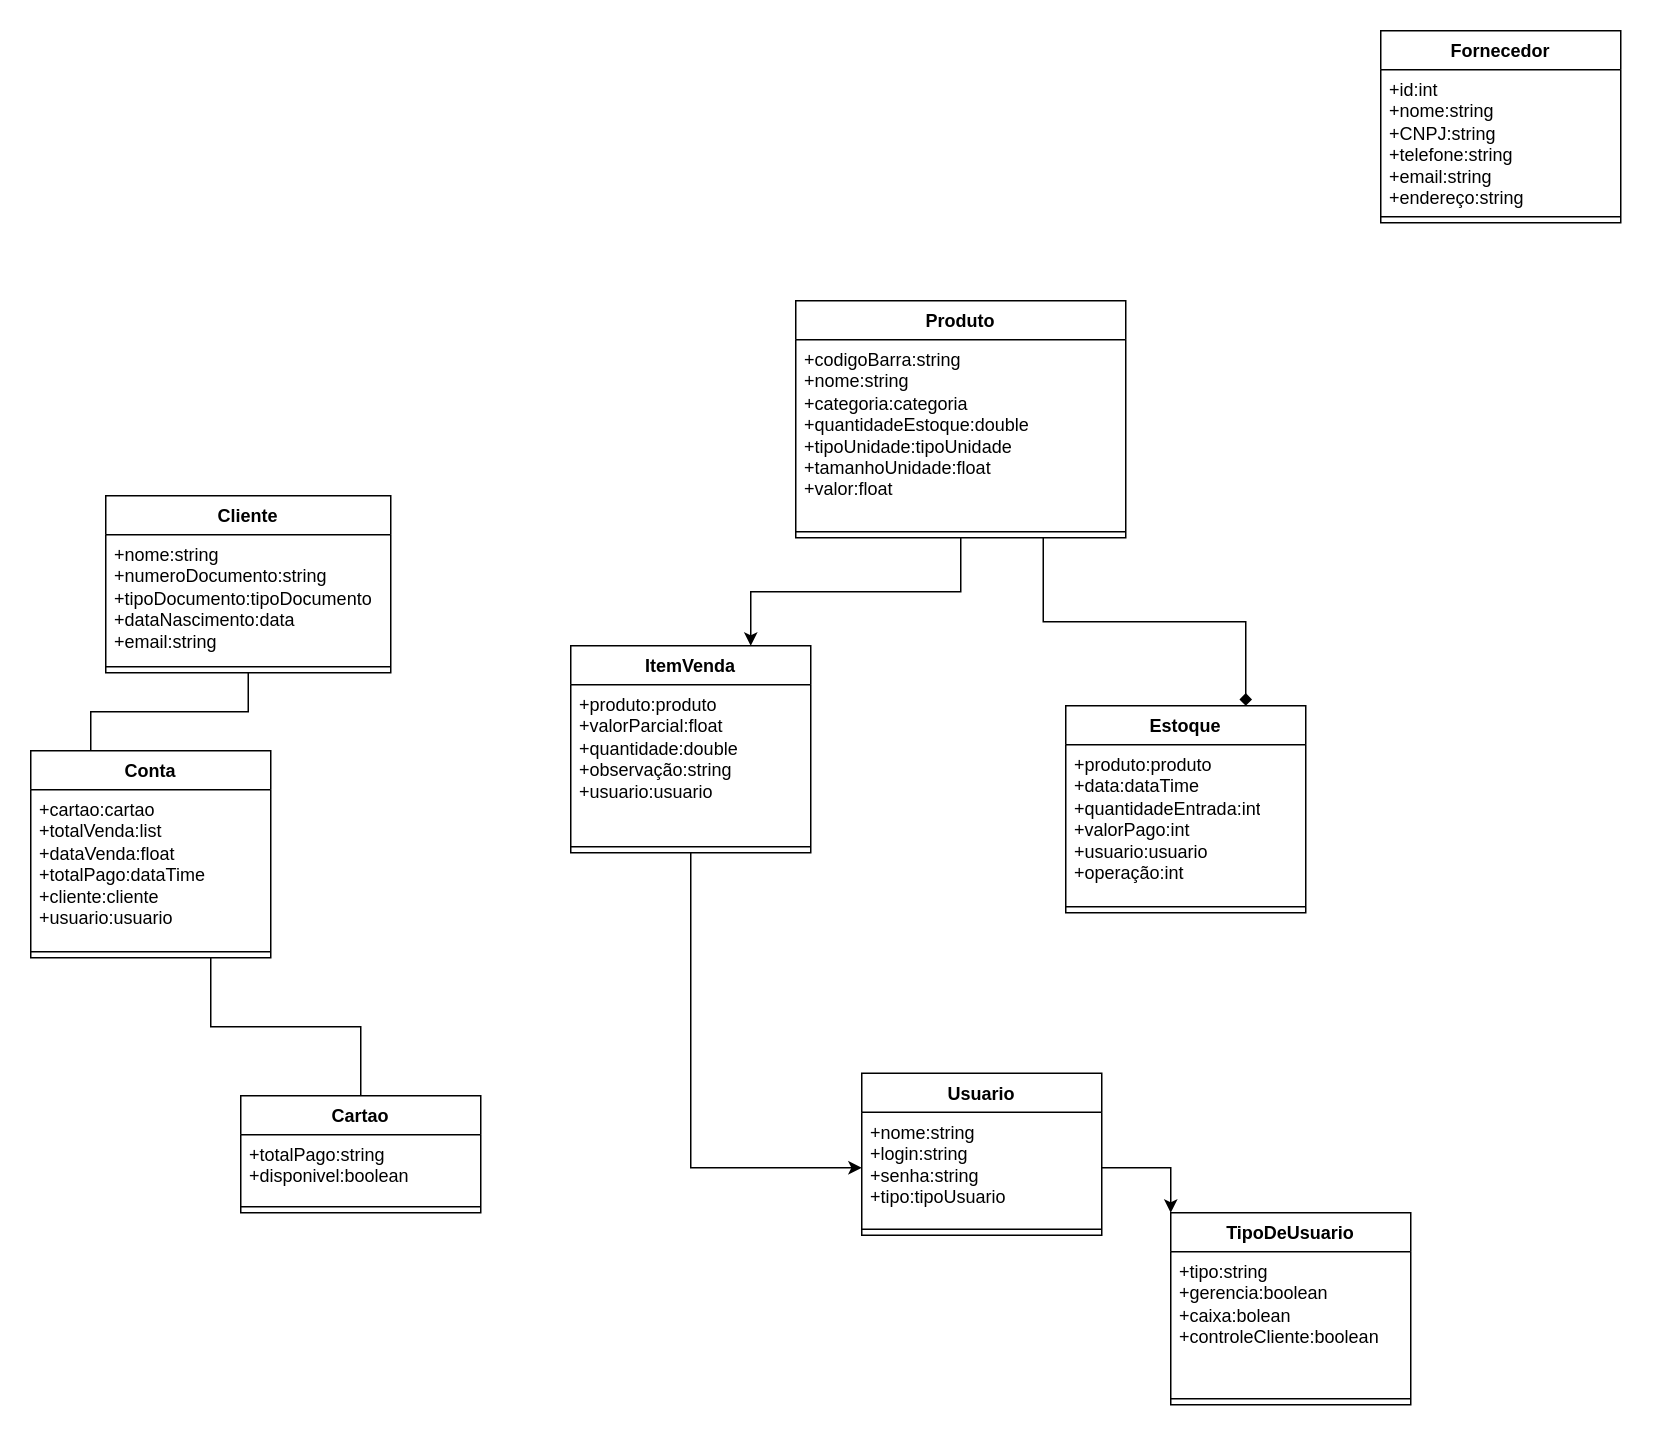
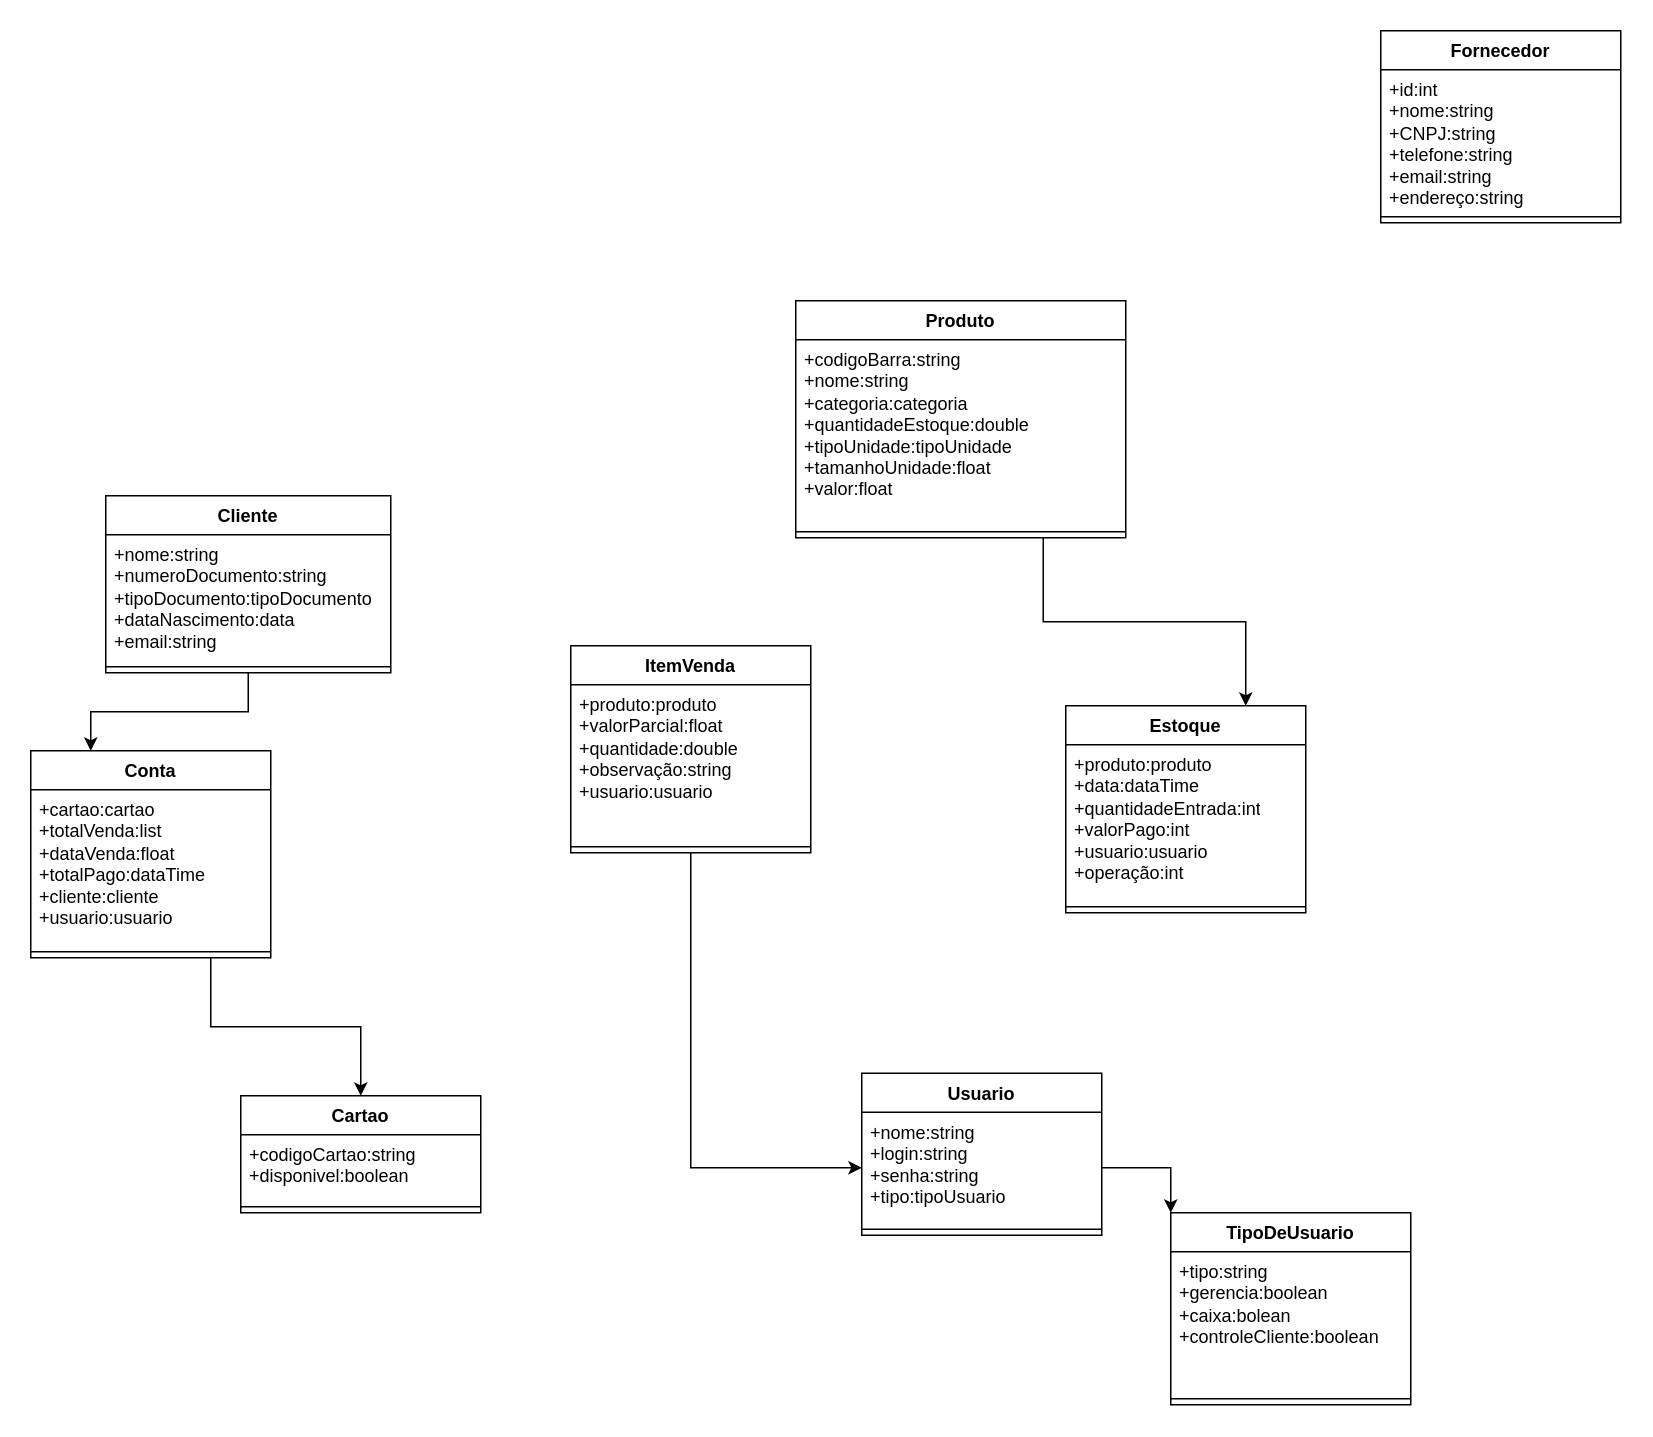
(860, 592) -> none
(1246, 693) -> (1246, 694)
(91, 743) -> (91, 739)
(361, 1088) -> (361, 1084)
(334, 1167) -> (344, 1167)
